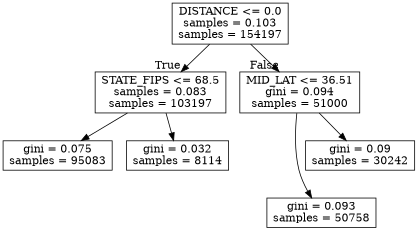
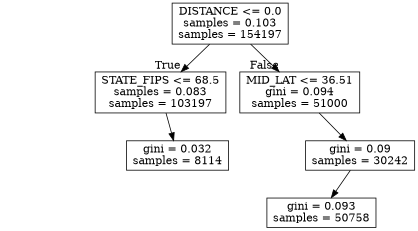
(296, 153) -> (343, 181)
(58, 155) -> none
